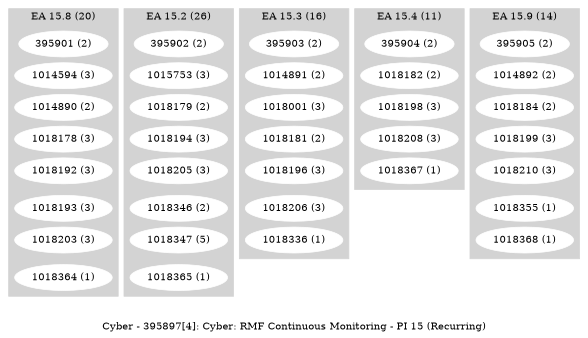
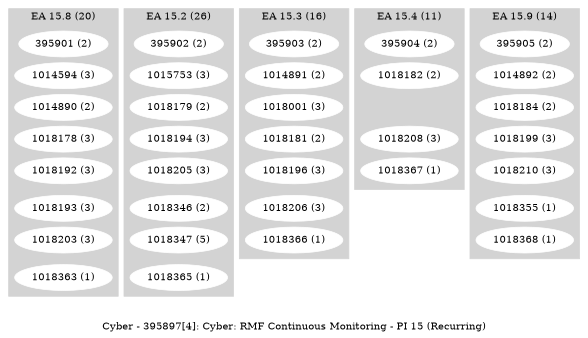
(409, 107) -> none
(294, 240) -> (294, 240)
(63, 278) -> (63, 278)
